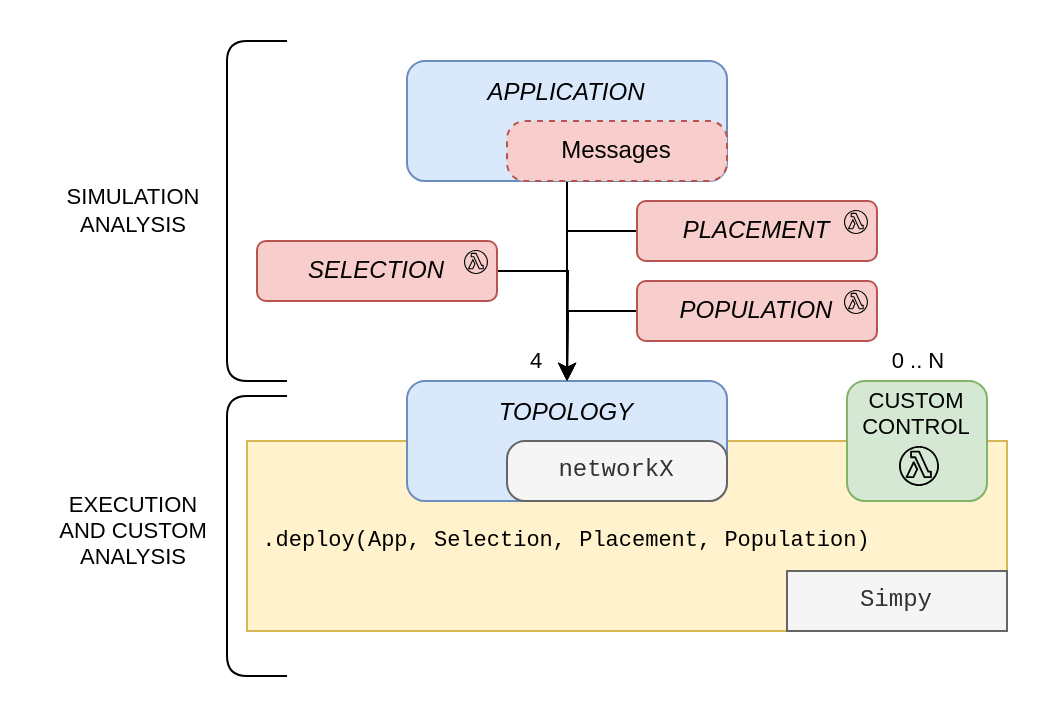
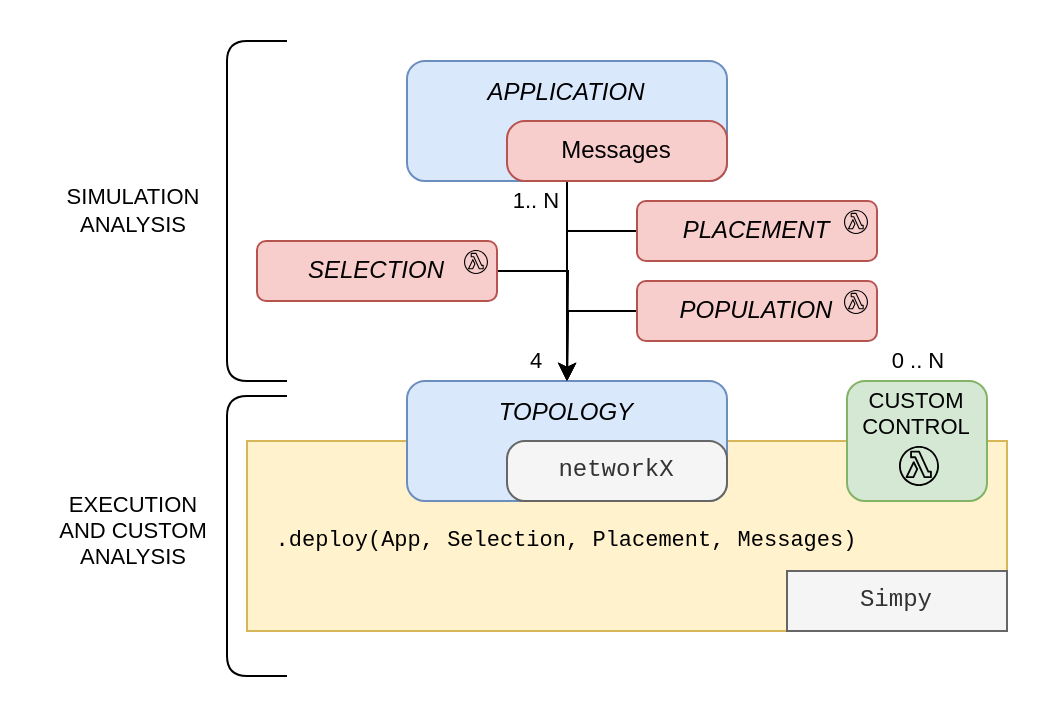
(617, 151) -> (617, 151)
none -> (537, 201)
(567, 541) -> (567, 541)
